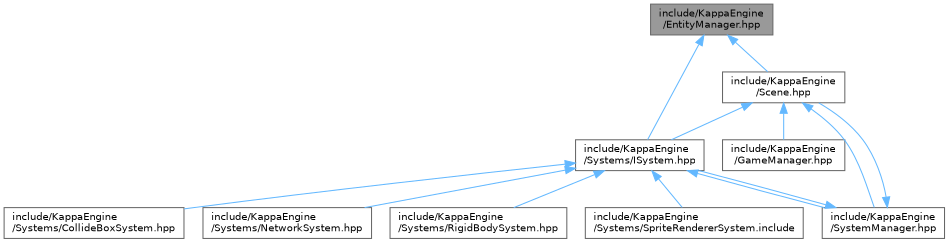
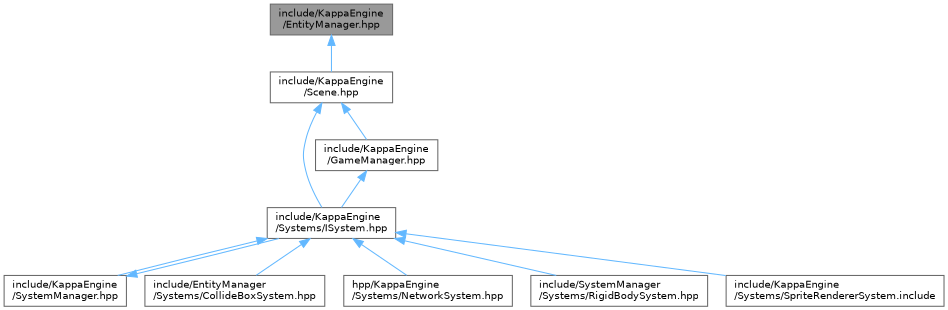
(673, 92) -> (351, 193)
(864, 142) -> none
(852, 152) -> none
(94, 223) -> (235, 291)
(287, 223) -> (428, 291)
(478, 223) -> (619, 291)
